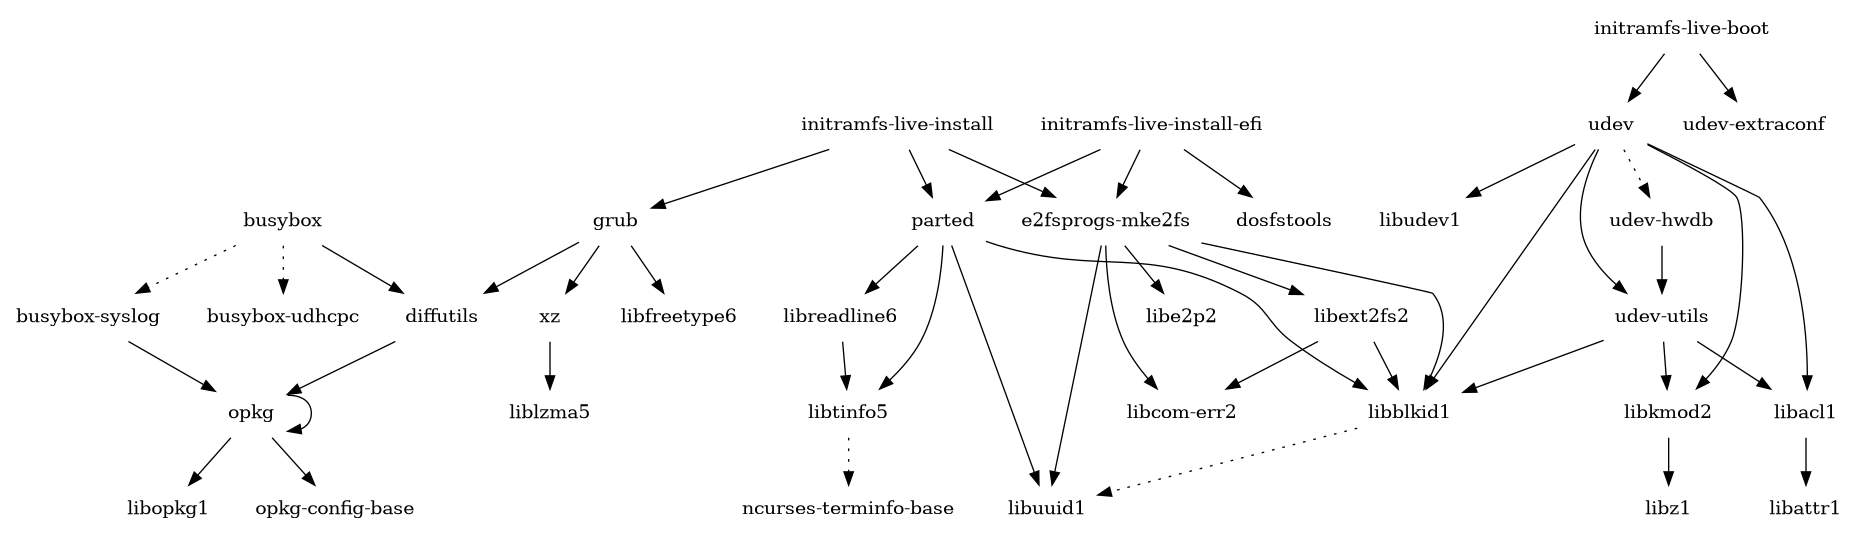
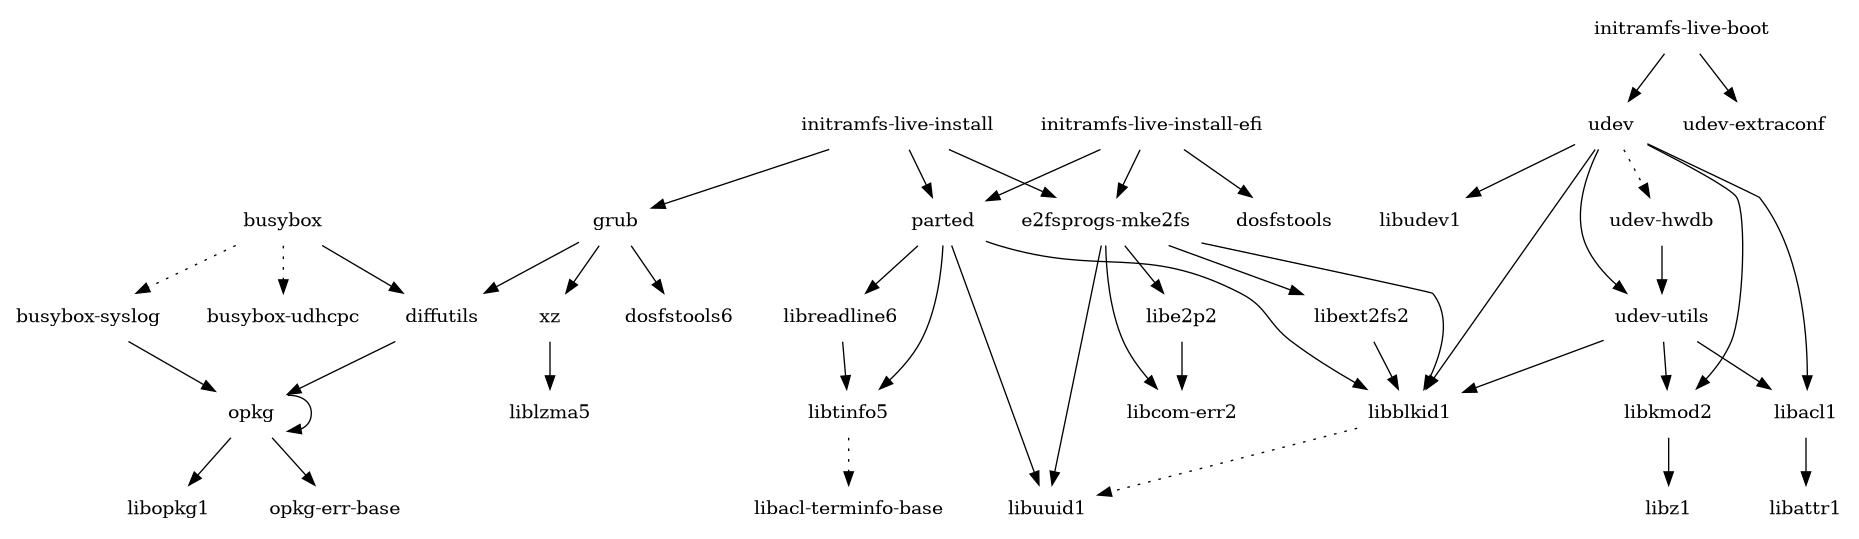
(679, 317) -> (679, 317)
(1278, 362) -> (1182, 359)
(335, 509) -> (335, 509)
(849, 509) -> (849, 509)
